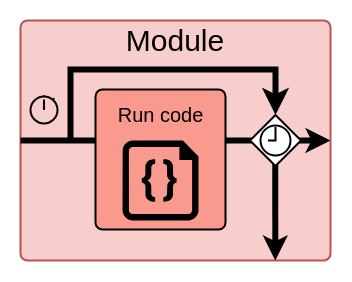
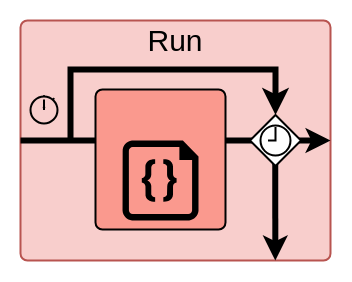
(176, 41) -> (176, 41)
(161, 115) -> none
